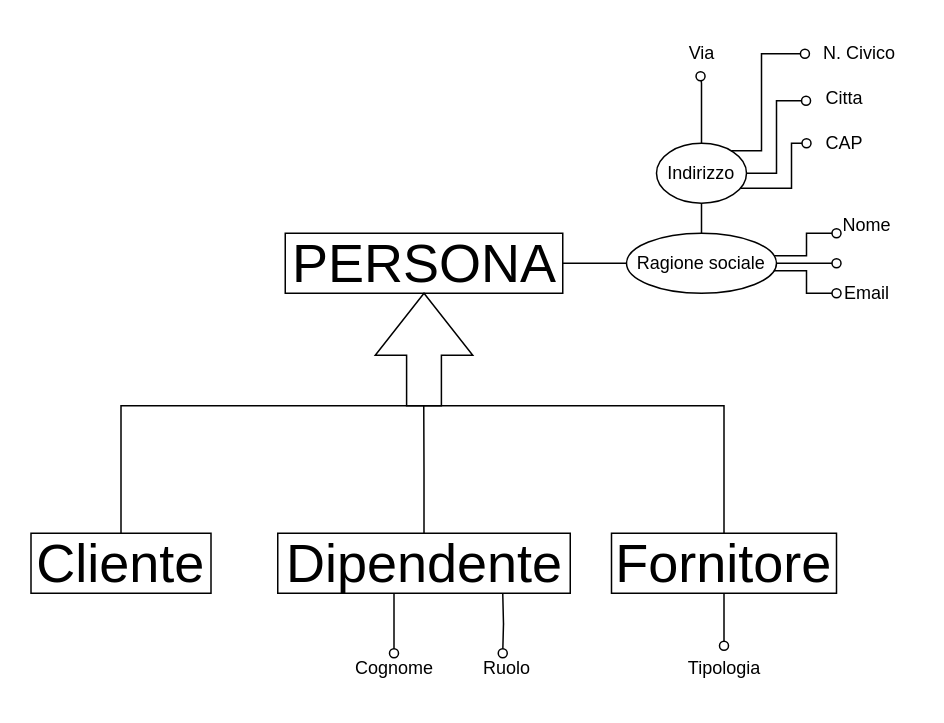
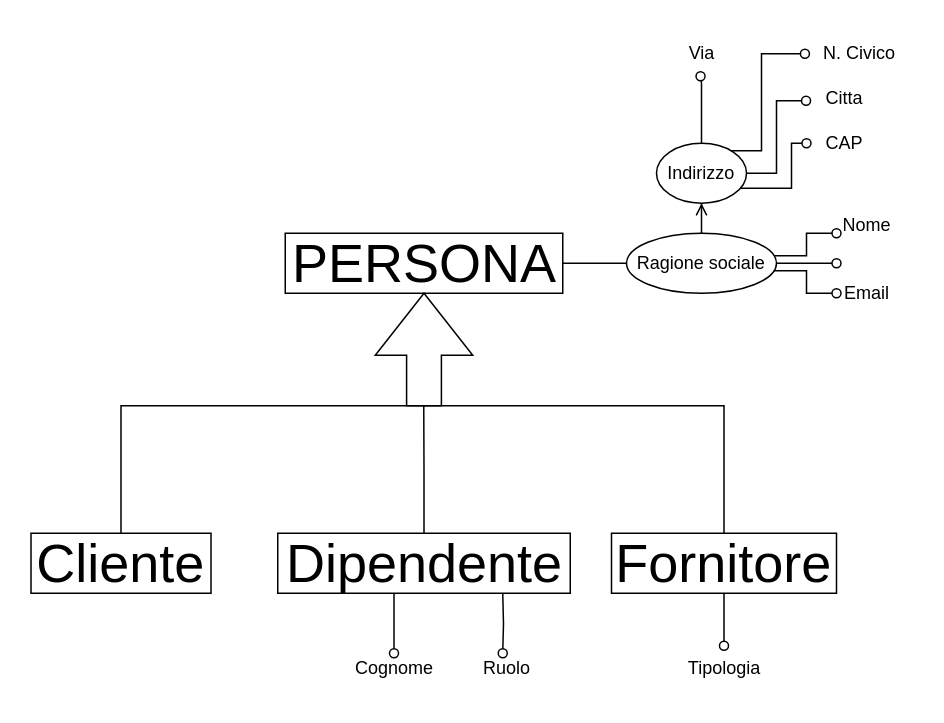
(701, 208) -> (701, 210)
